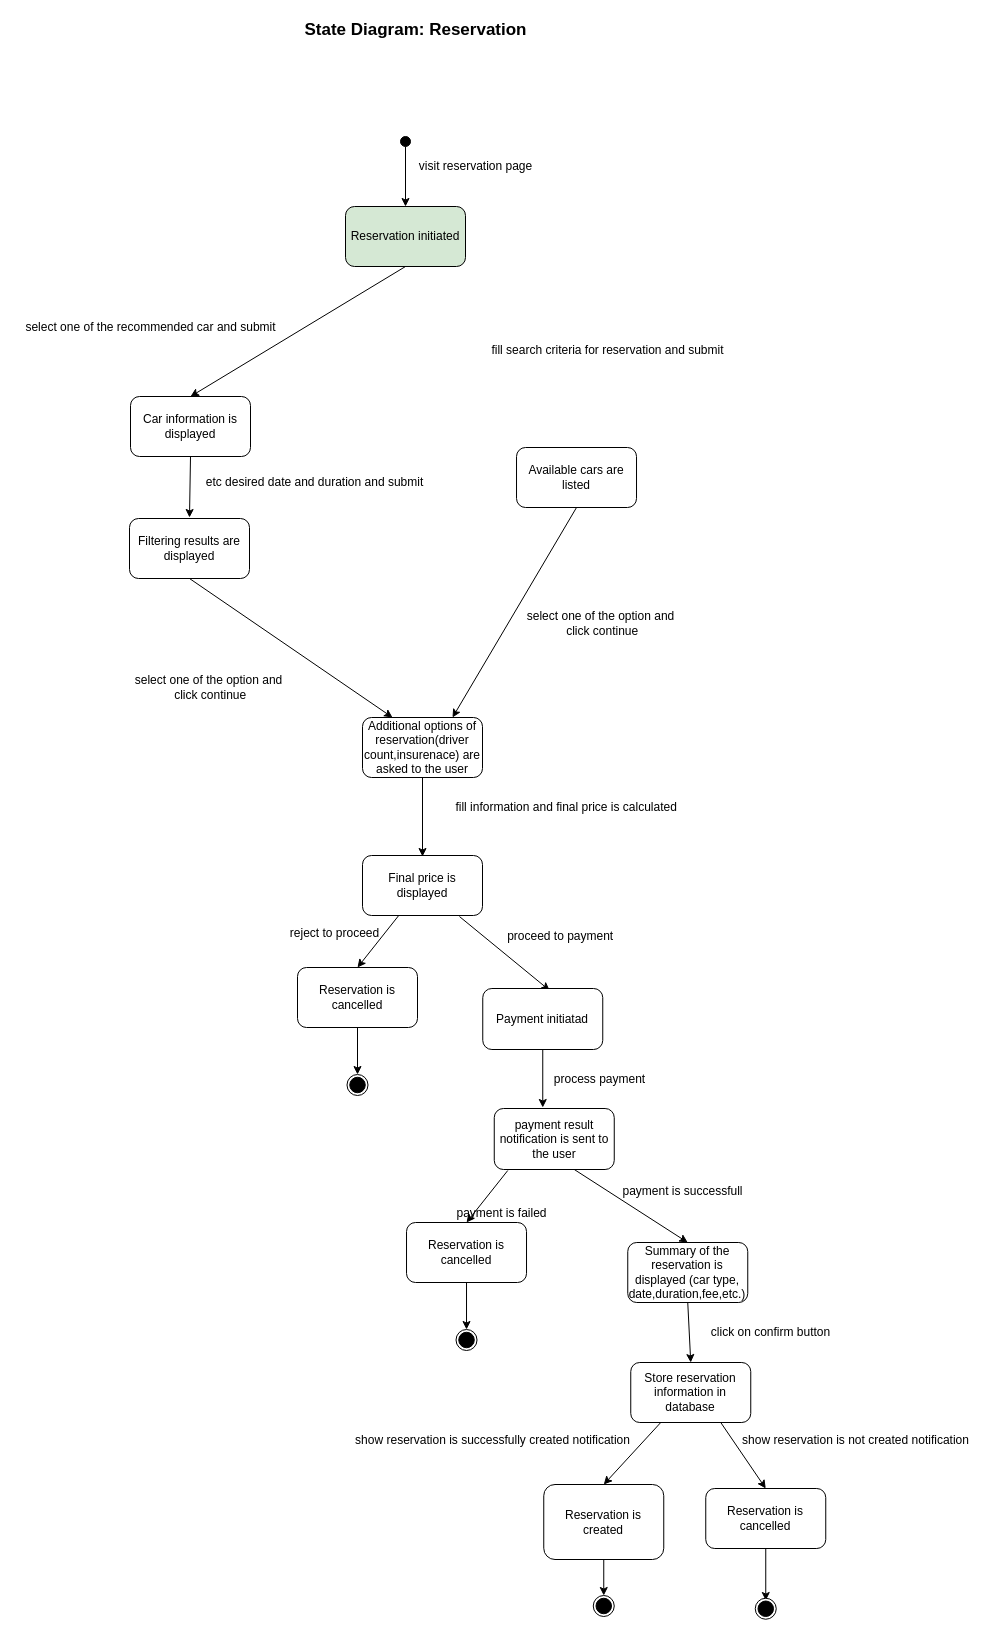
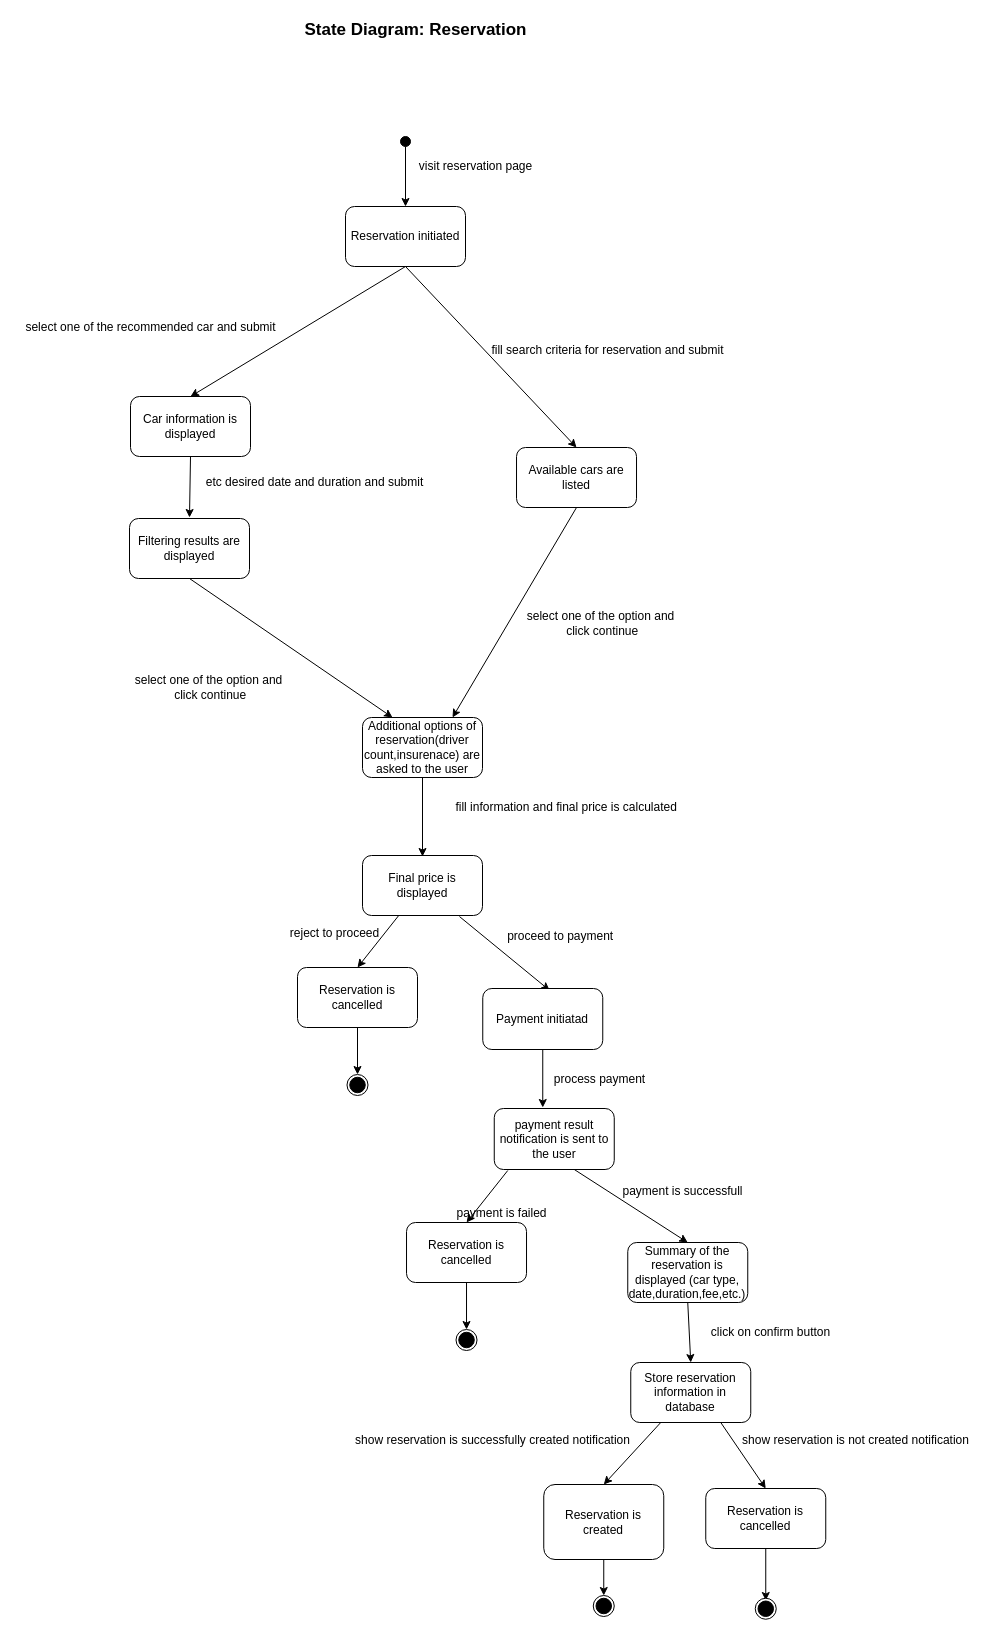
(406, 237) -> (406, 237)
none -> (489, 355)
